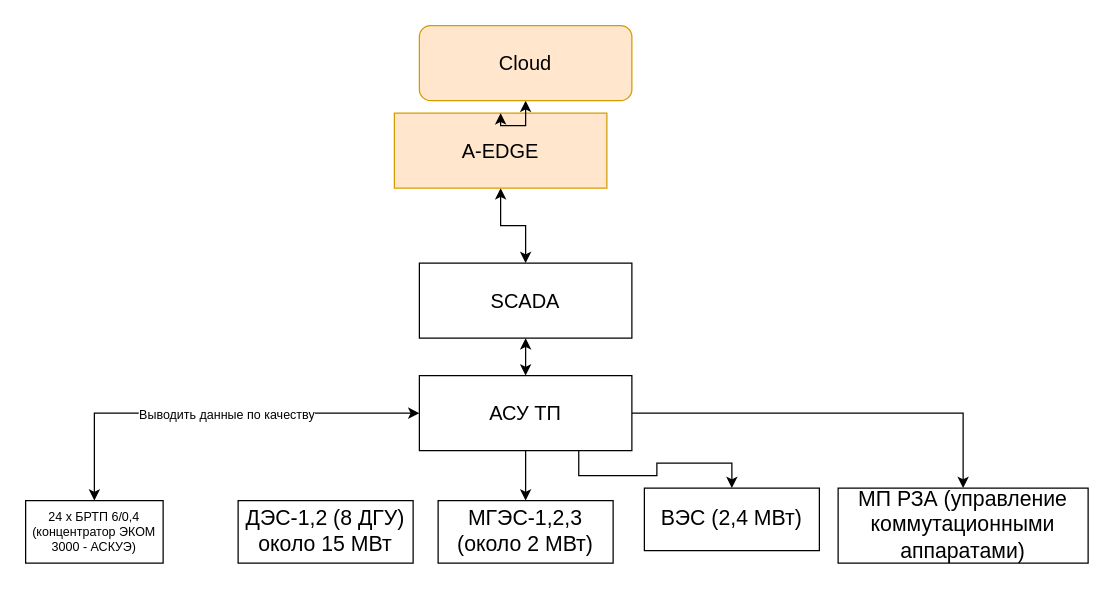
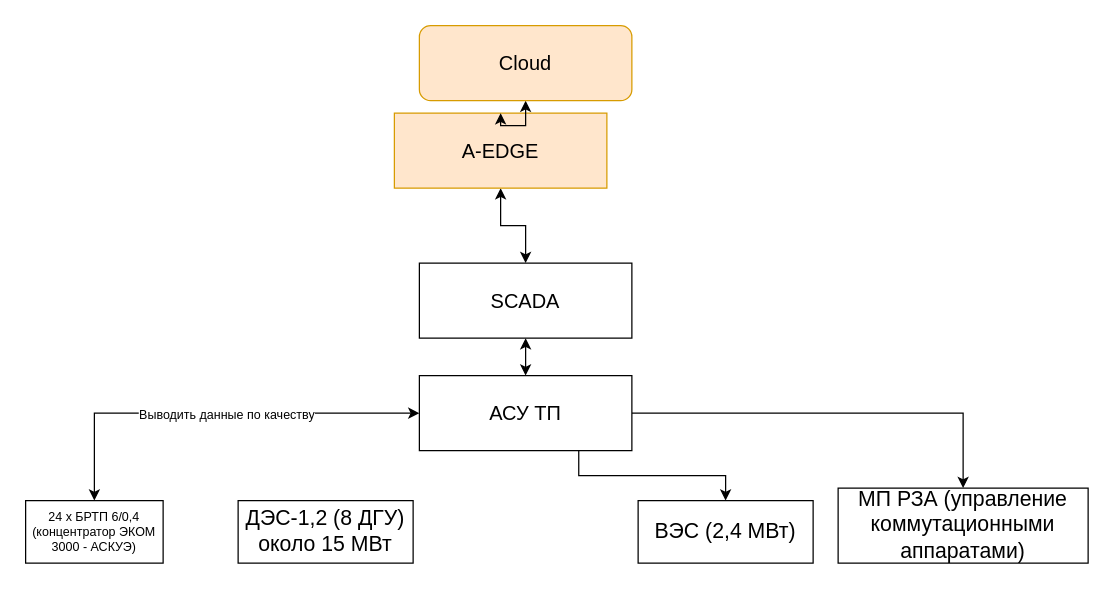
(526, 472) -> none
(732, 519) -> (726, 532)
(526, 532) -> none
